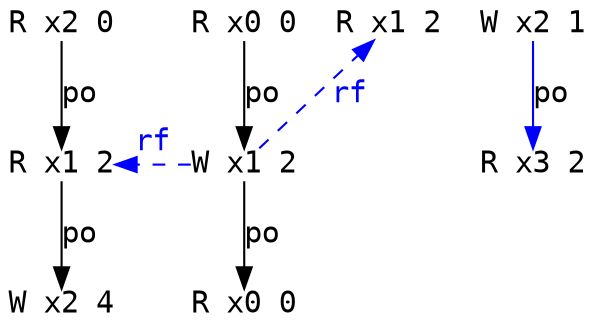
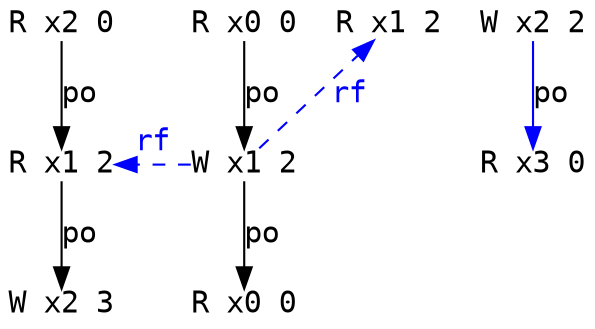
(533, 24) -> (533, 24)
(533, 165) -> (533, 165)
(62, 305) -> (62, 305)
